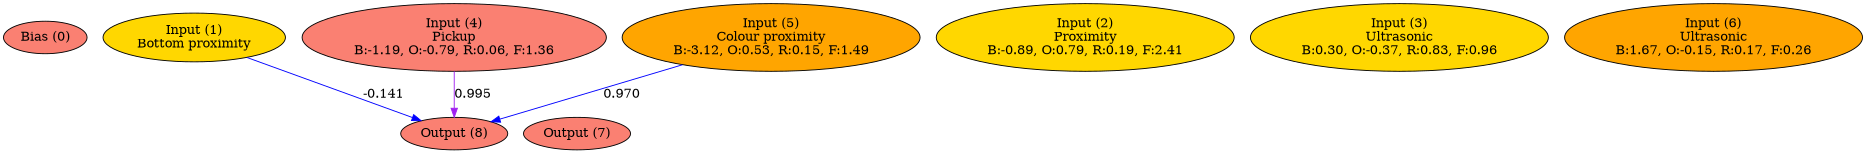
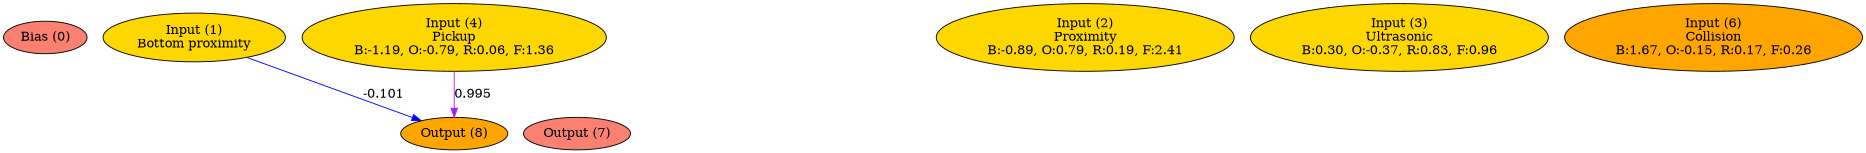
(454, 37) -> (454, 37)
(771, 37) -> none
(1714, 37) -> (1714, 37)
(384, 94) -> (384, 94)
(454, 134) -> (454, 134)
